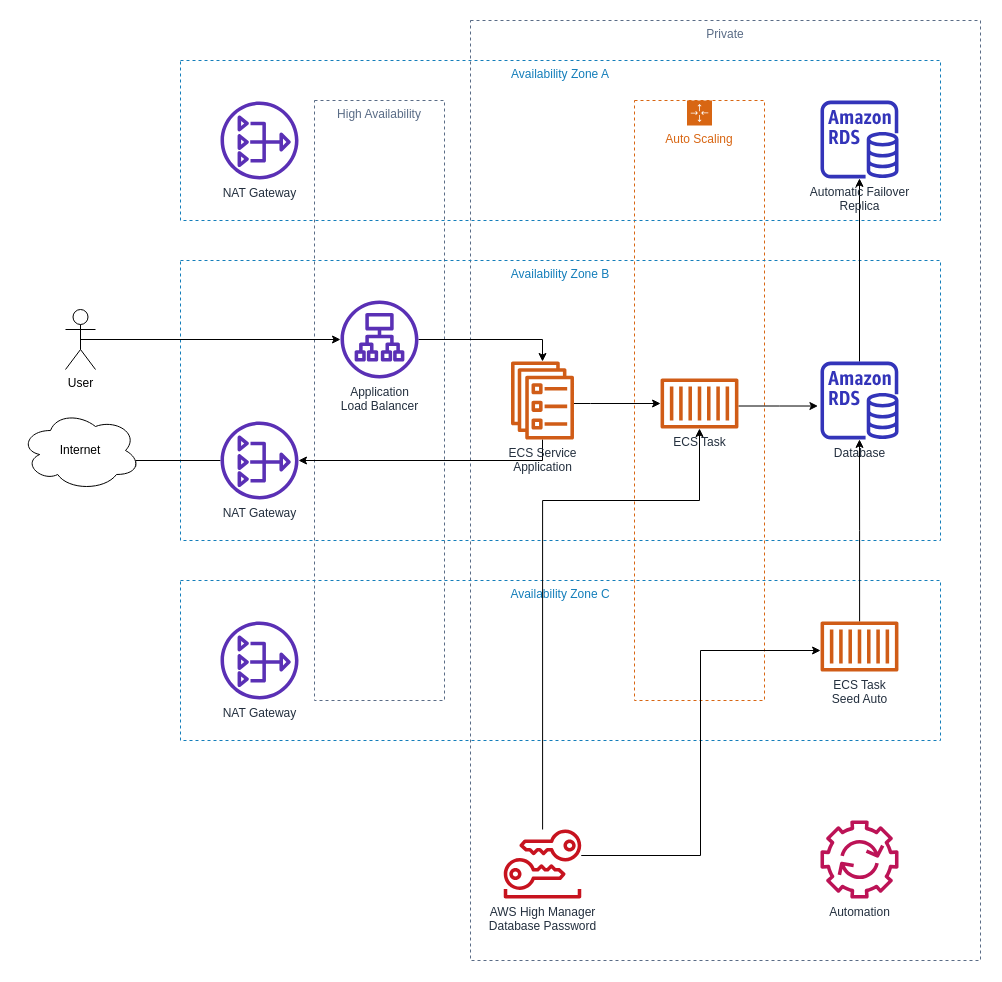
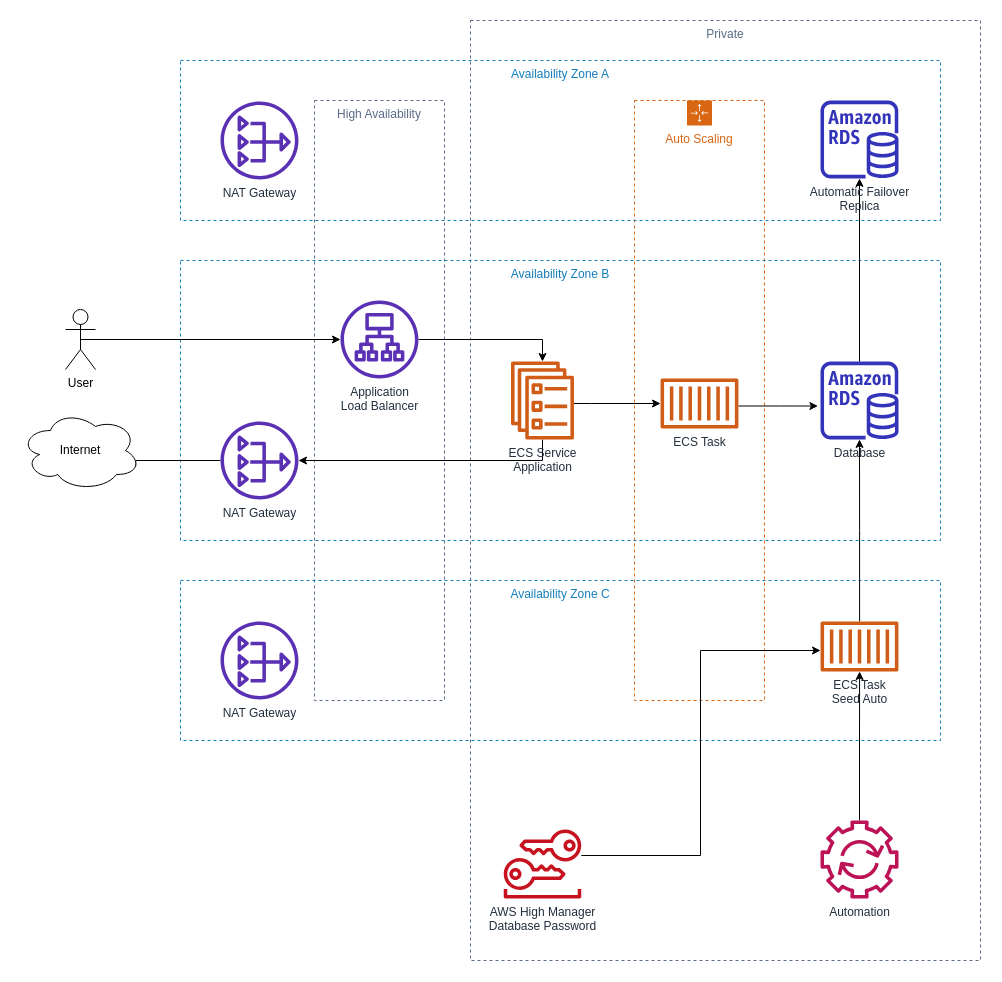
(543, 555) -> none
none -> (860, 749)
